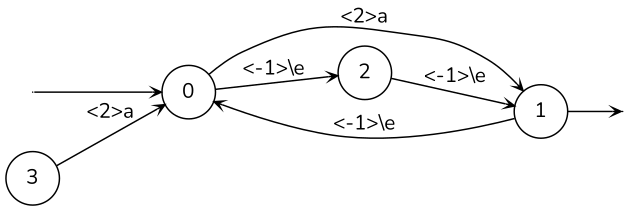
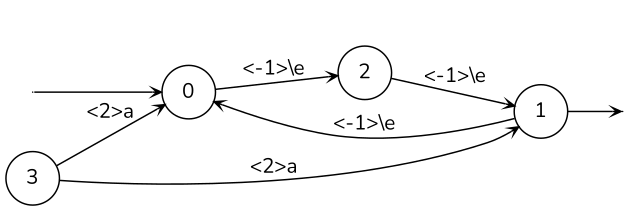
(365, 29) -> (288, 179)
